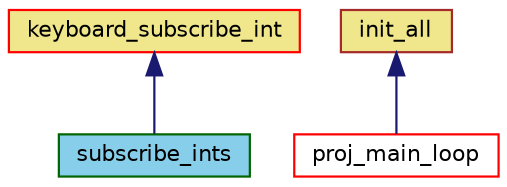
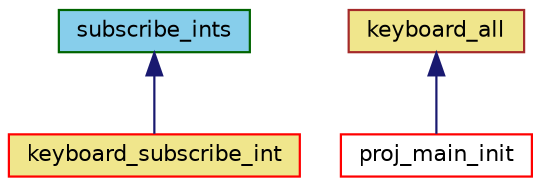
(396, 31) -> (436, 31)
(154, 105) -> (154, 105)
(396, 155) -> (436, 155)
